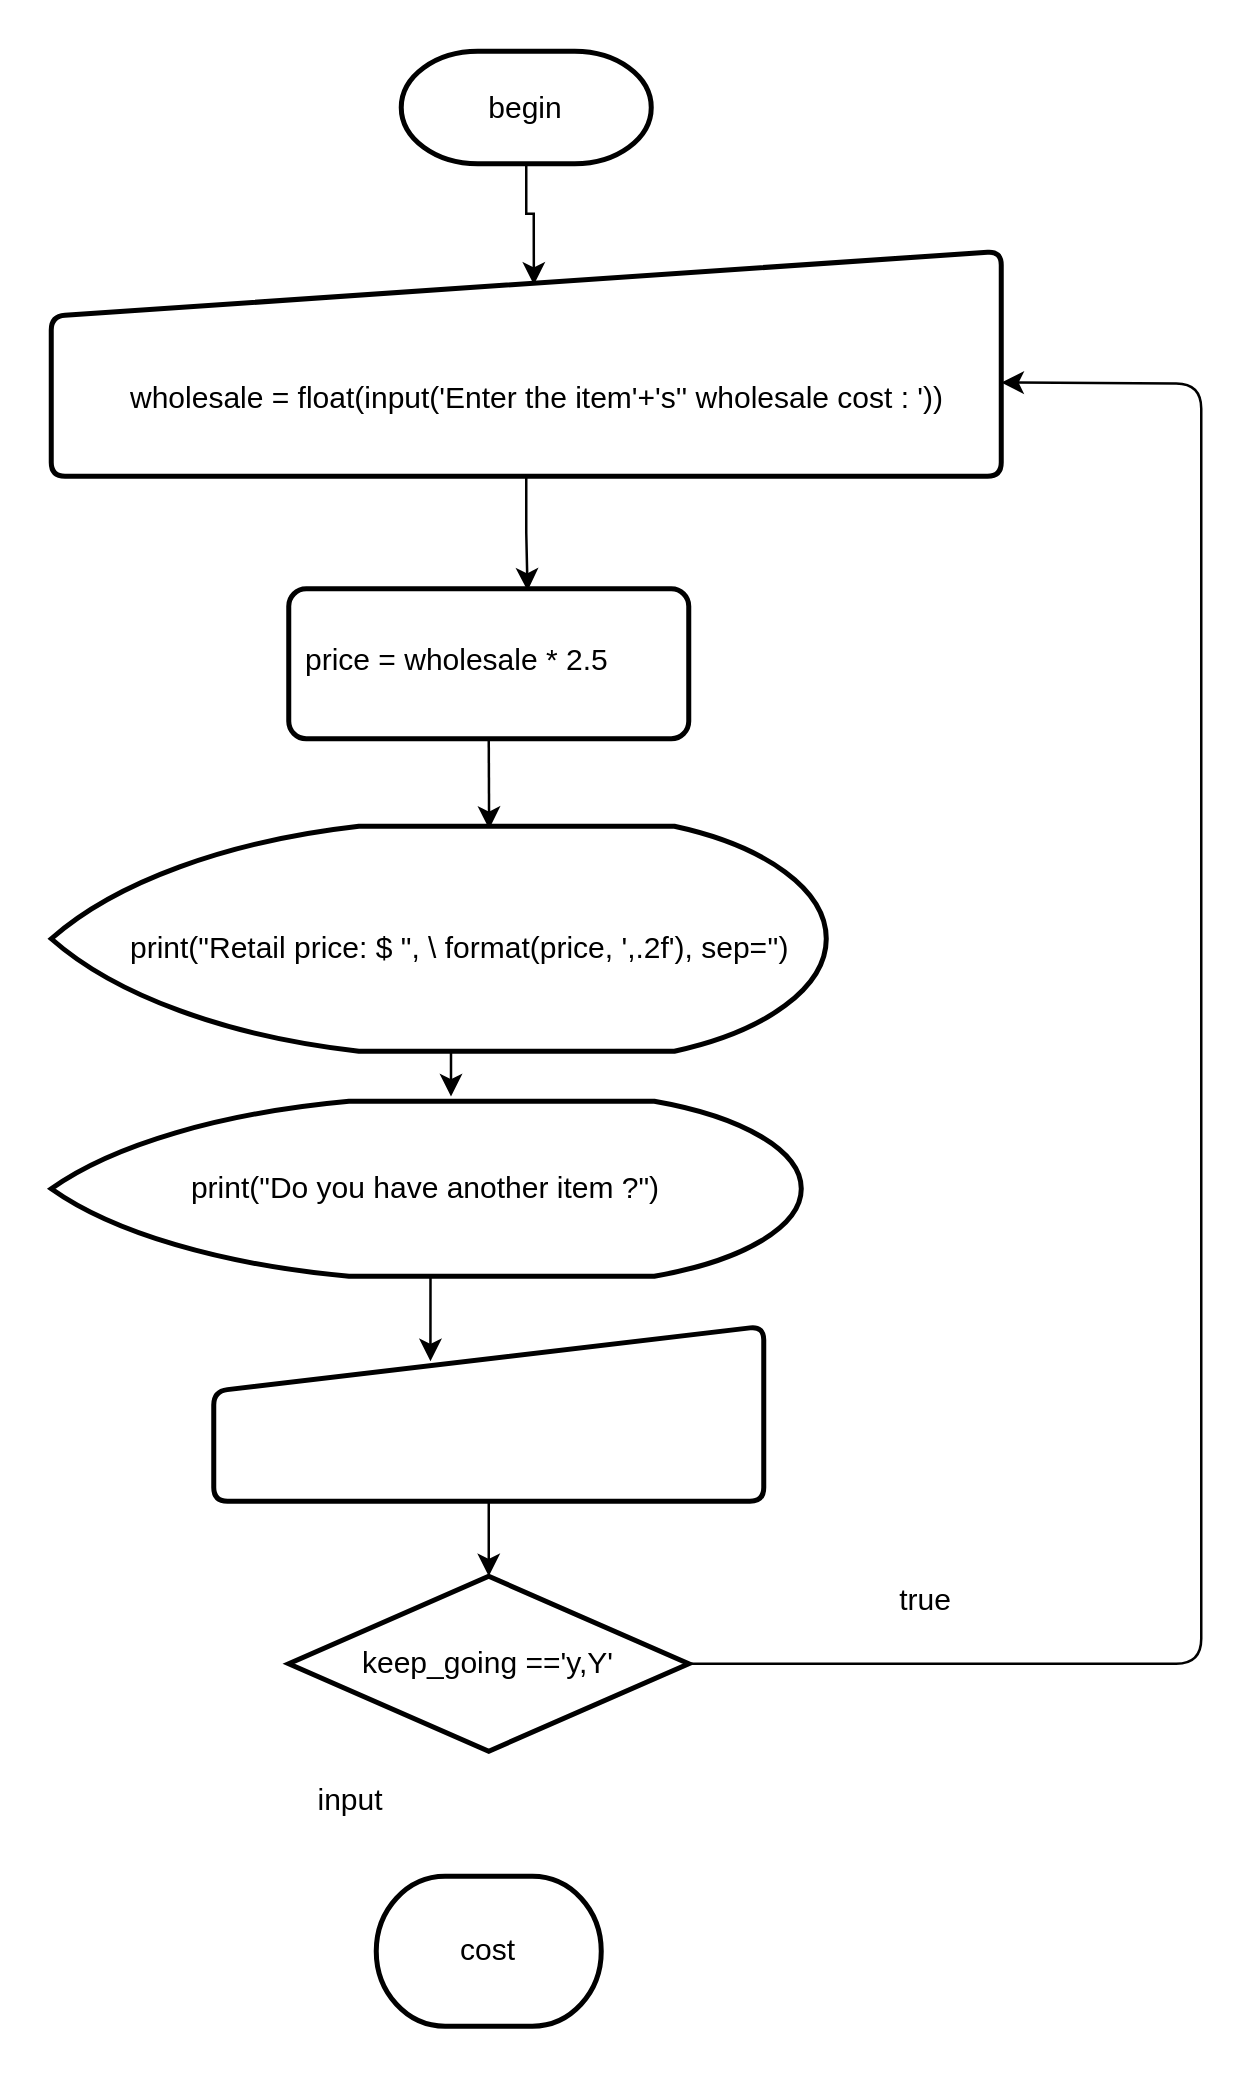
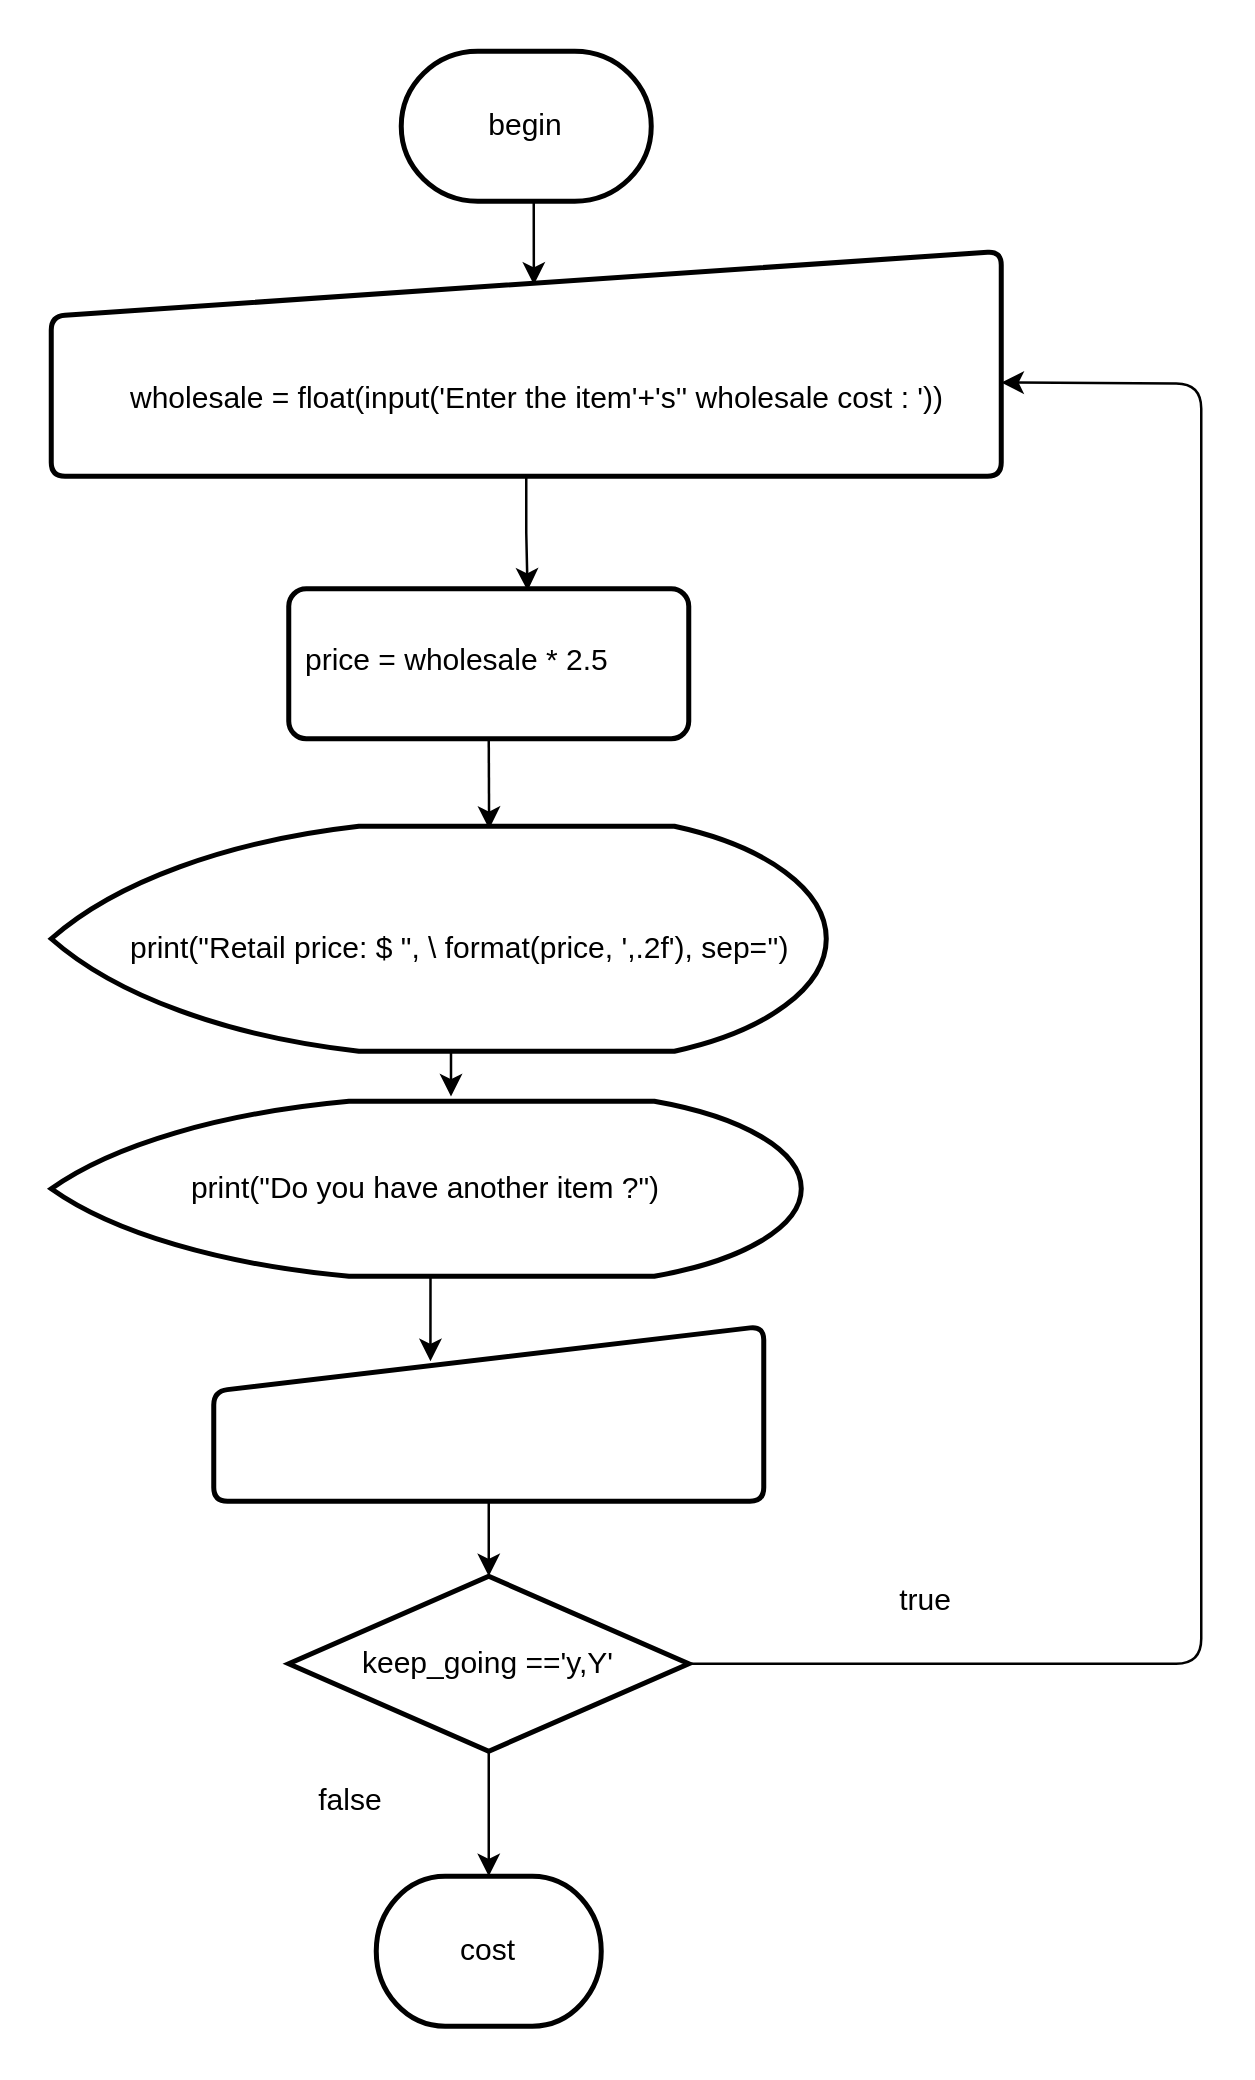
(526, 108) -> (526, 126)
(351, 1801) -> (351, 1801)
none -> (489, 1806)
